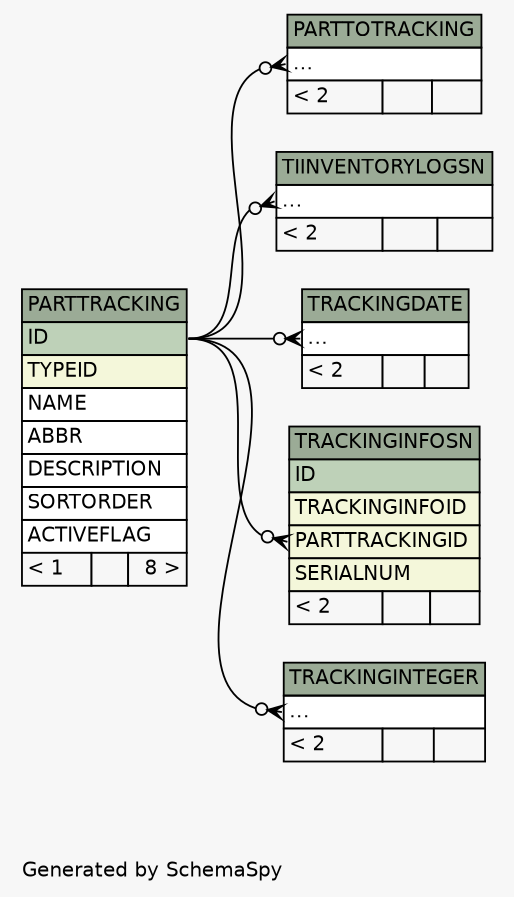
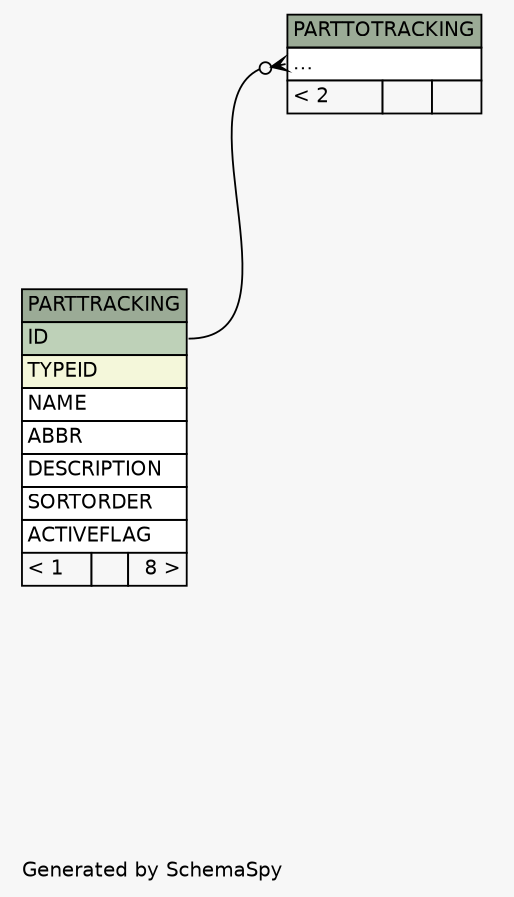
(384, 201) -> none
(384, 339) -> none
(384, 525) -> none
(384, 712) -> none
